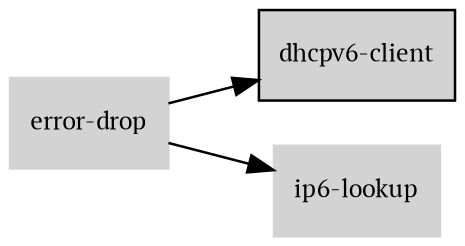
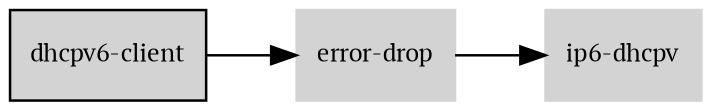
(201, 95) -> (239, 55)
(357, 191) -> (623, 55)
